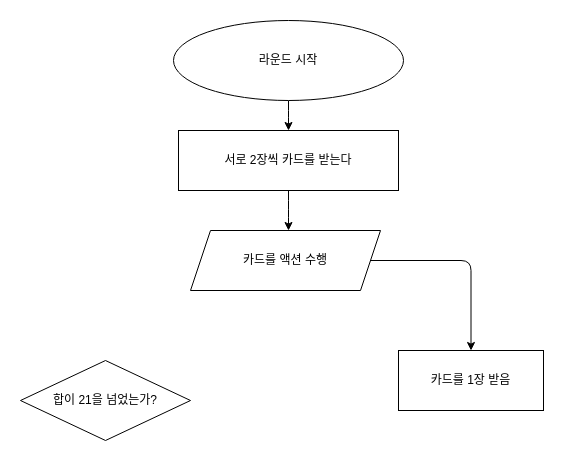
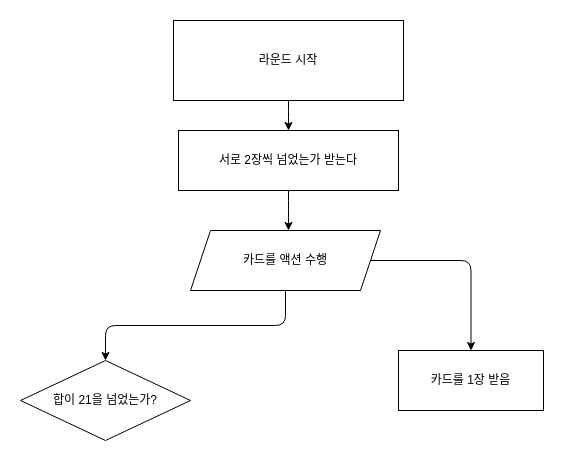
(289, 61) -> (289, 61)
(289, 161) -> (289, 161)
none -> (200, 326)
